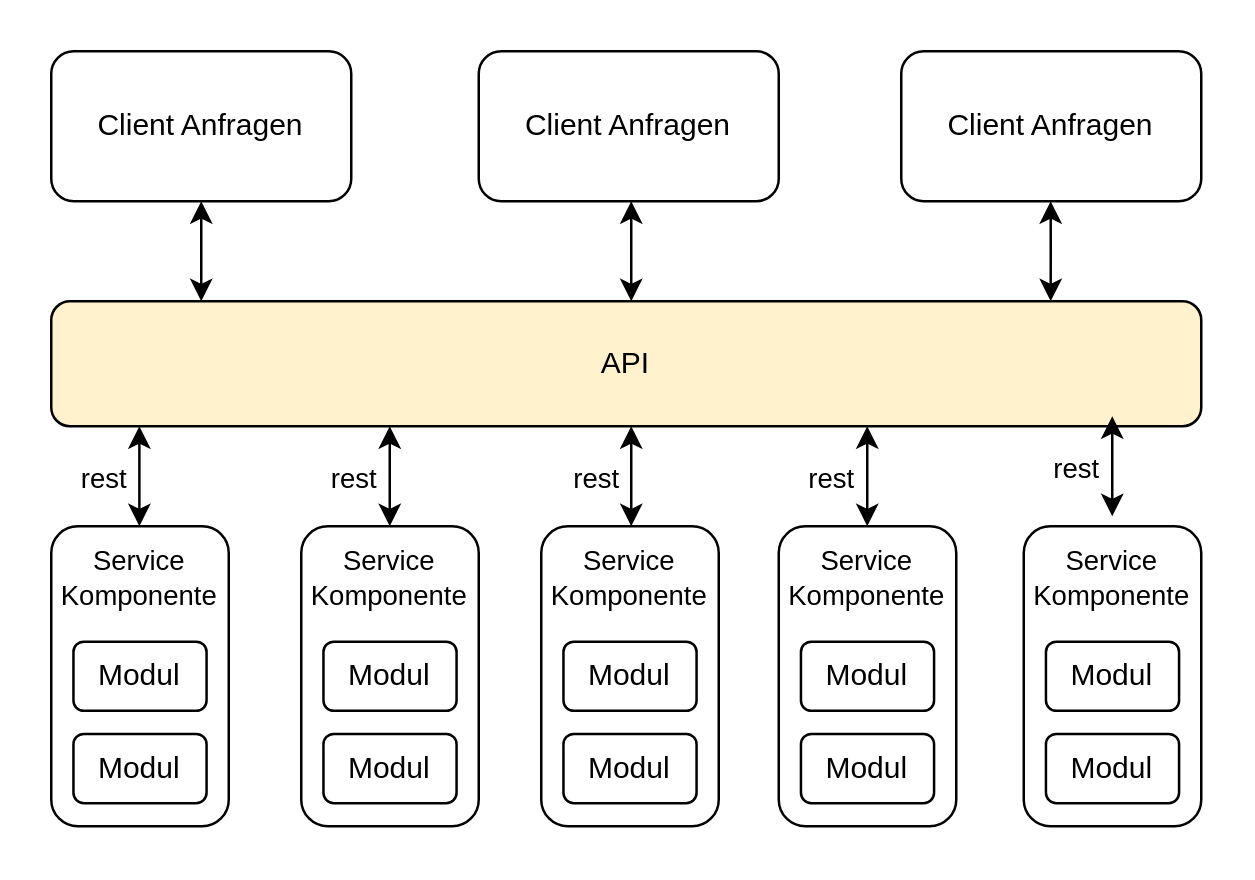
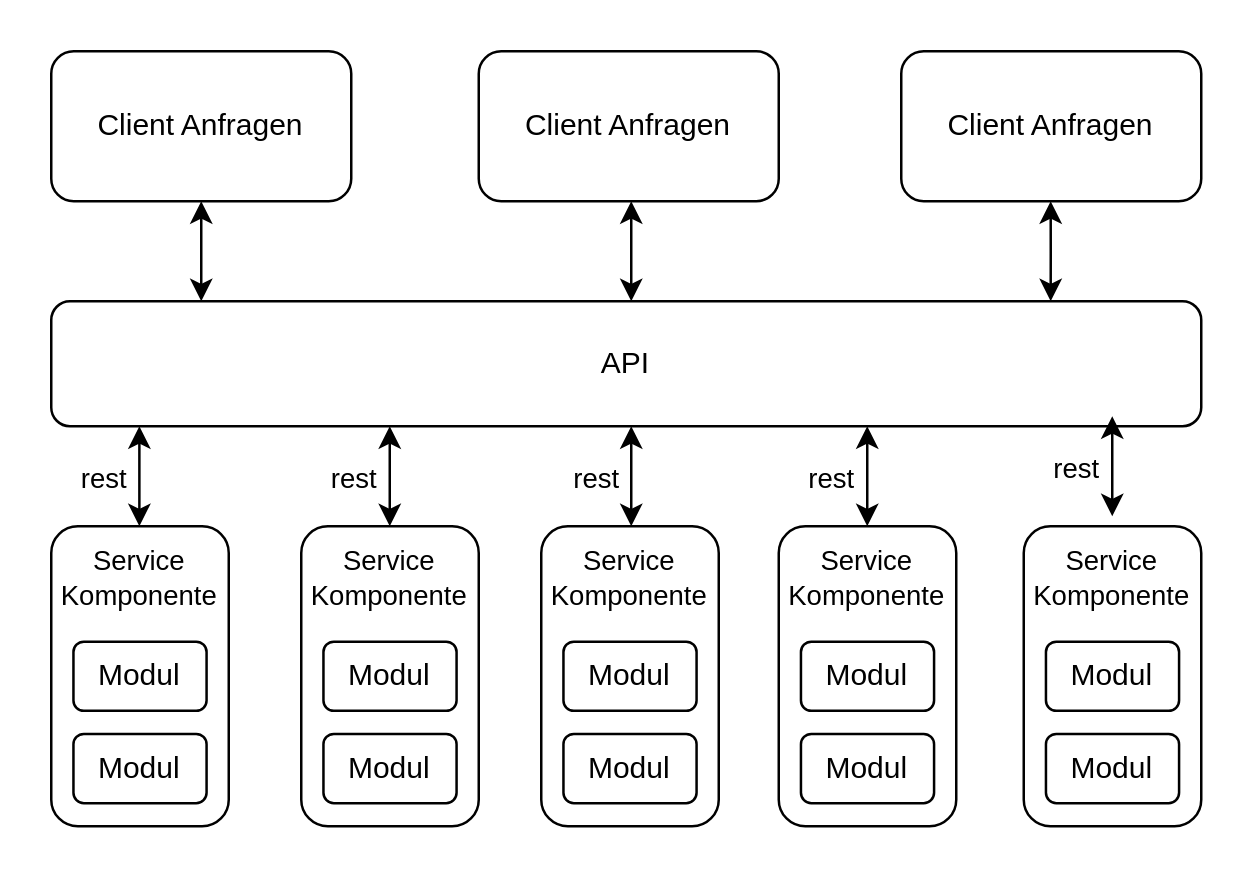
(626, 364) -> (626, 364)
